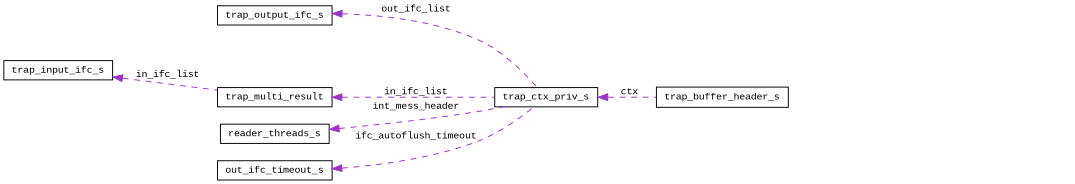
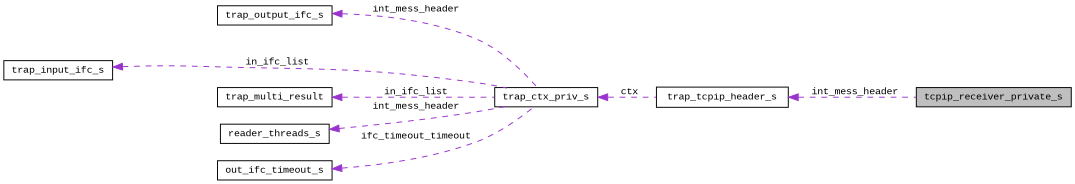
(413, 9) -> (413, 9)
(170, 84) -> (315, 69)
(722, 97) -> (722, 97)
none -> (994, 97)
(413, 136) -> (413, 136)
